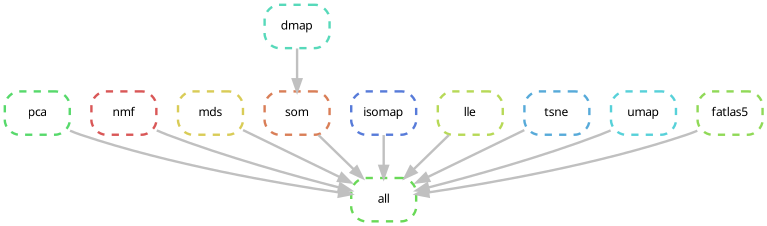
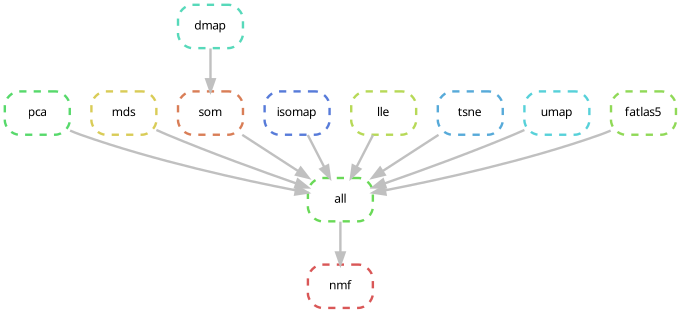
(247, 162) -> (340, 237)
